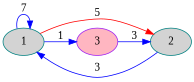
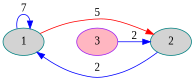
(134, 36) -> (134, 36)
(57, 42) -> none
(97, 68) -> (97, 68)
